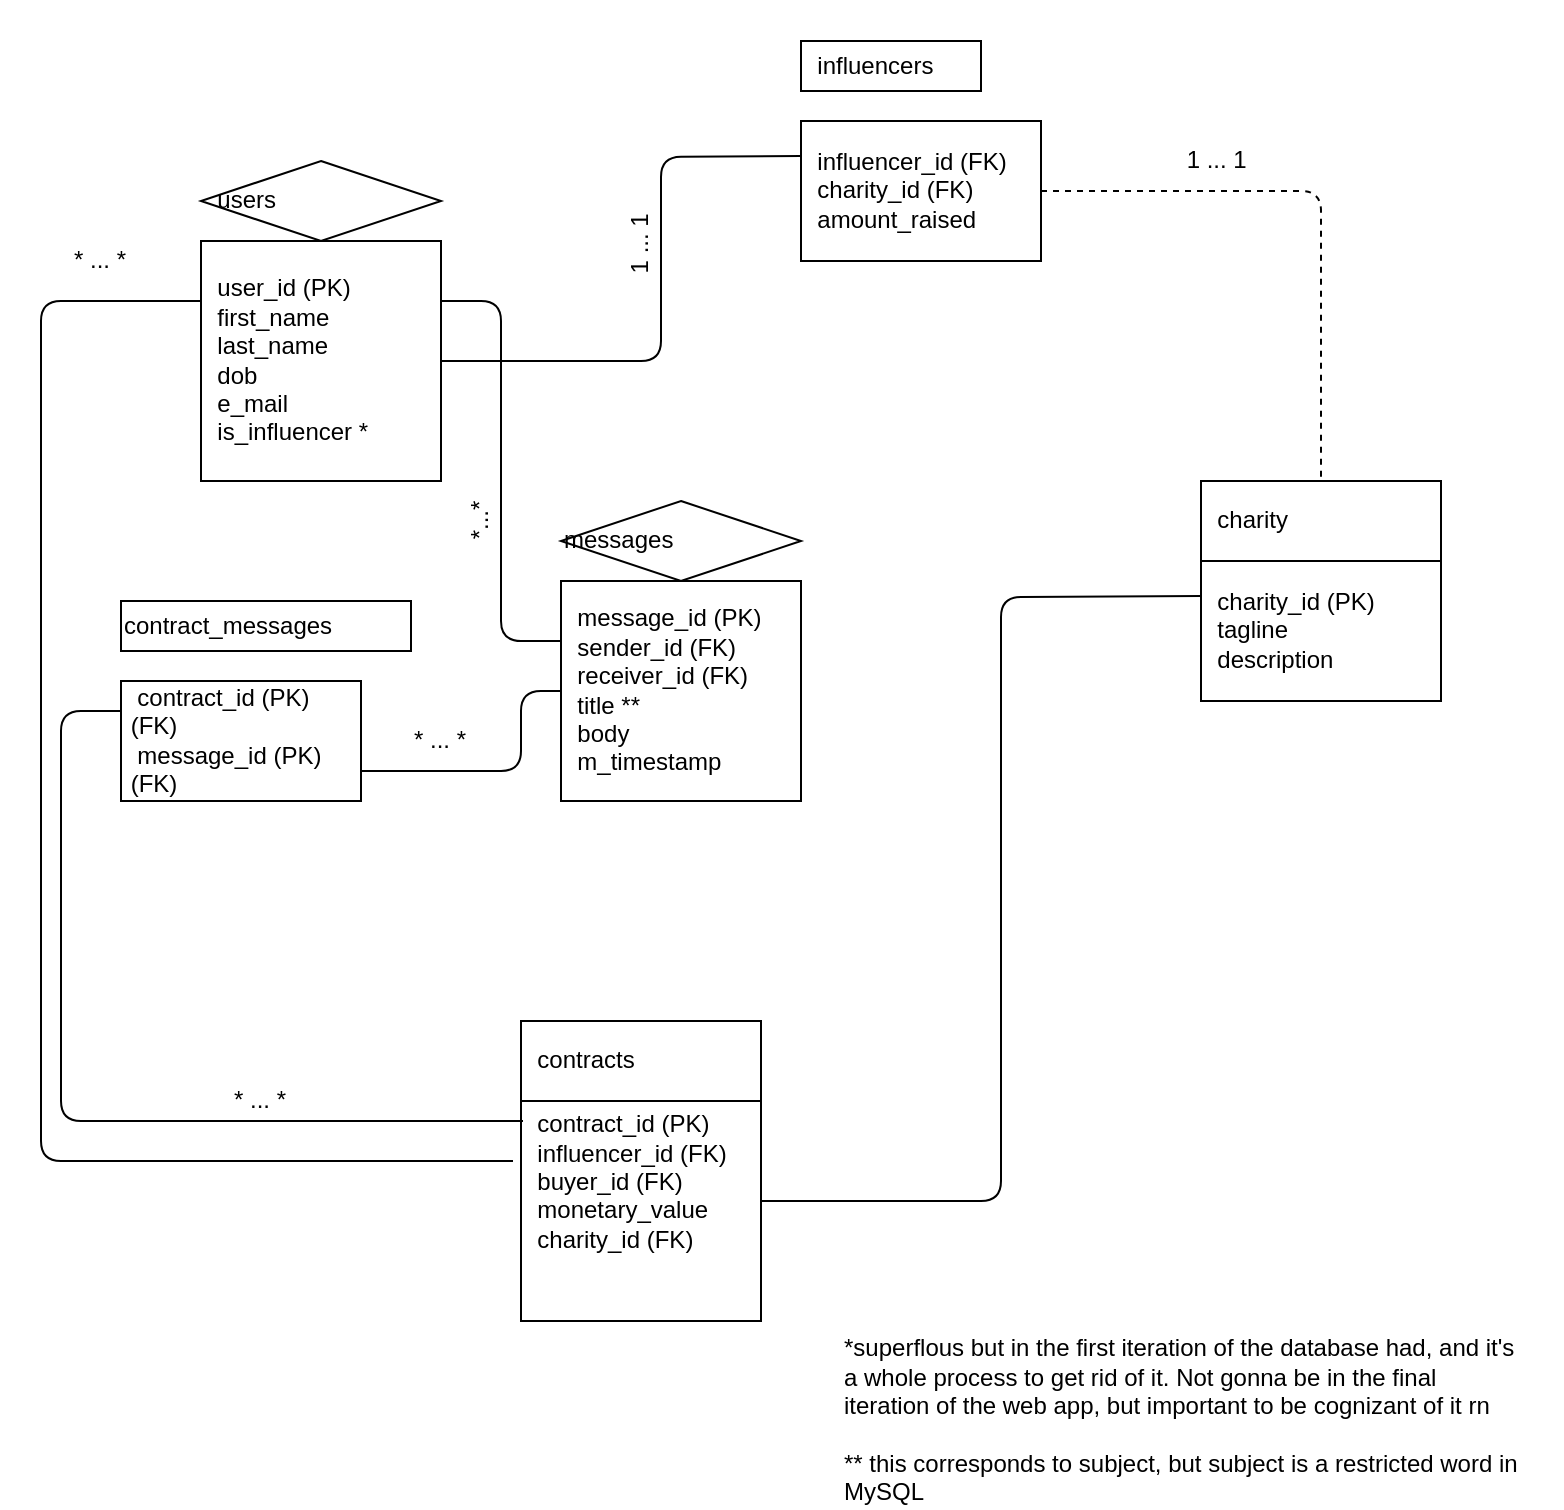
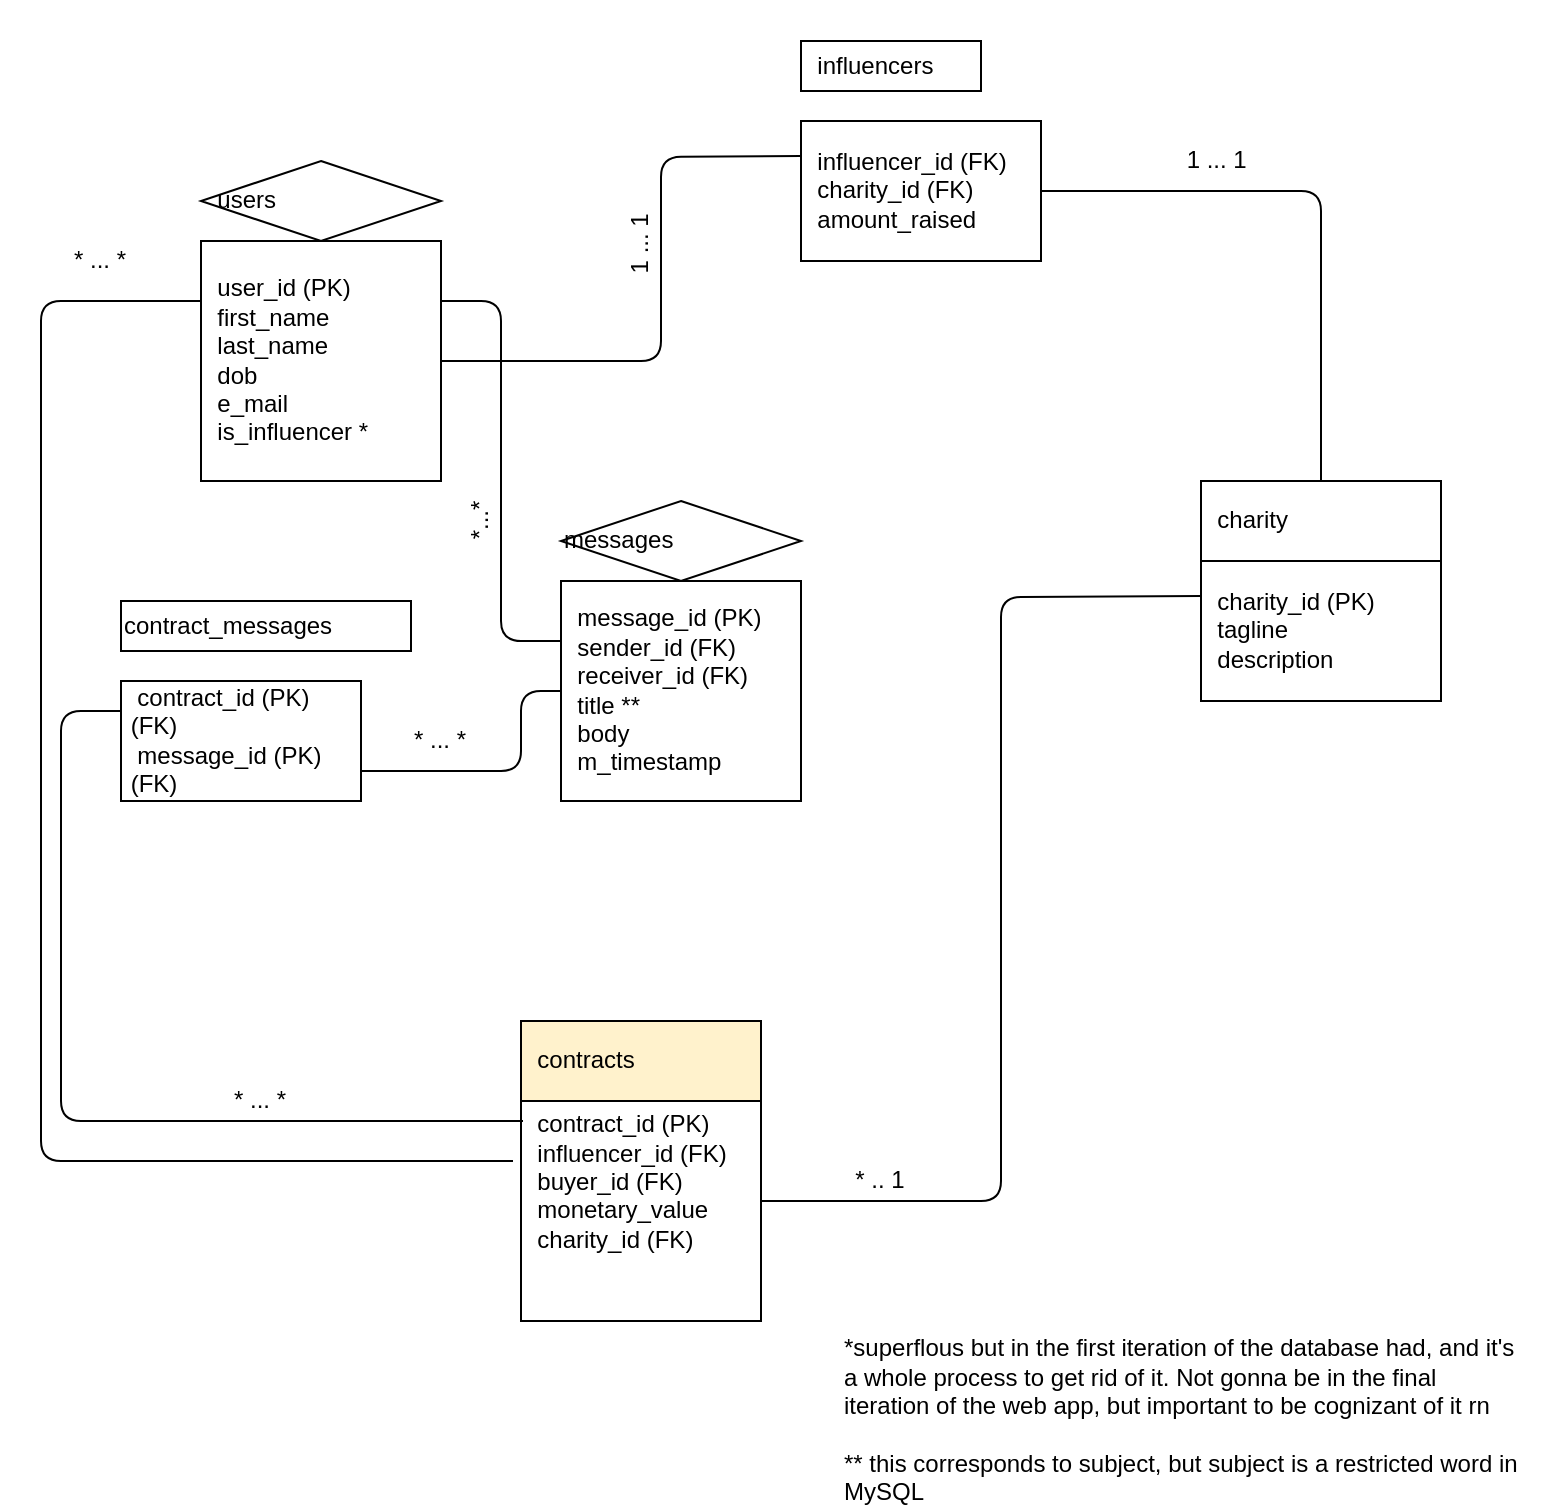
(1320, 204) -> (1320, 204)
(641, 1061) -> (641, 1061)
none -> (881, 1181)
